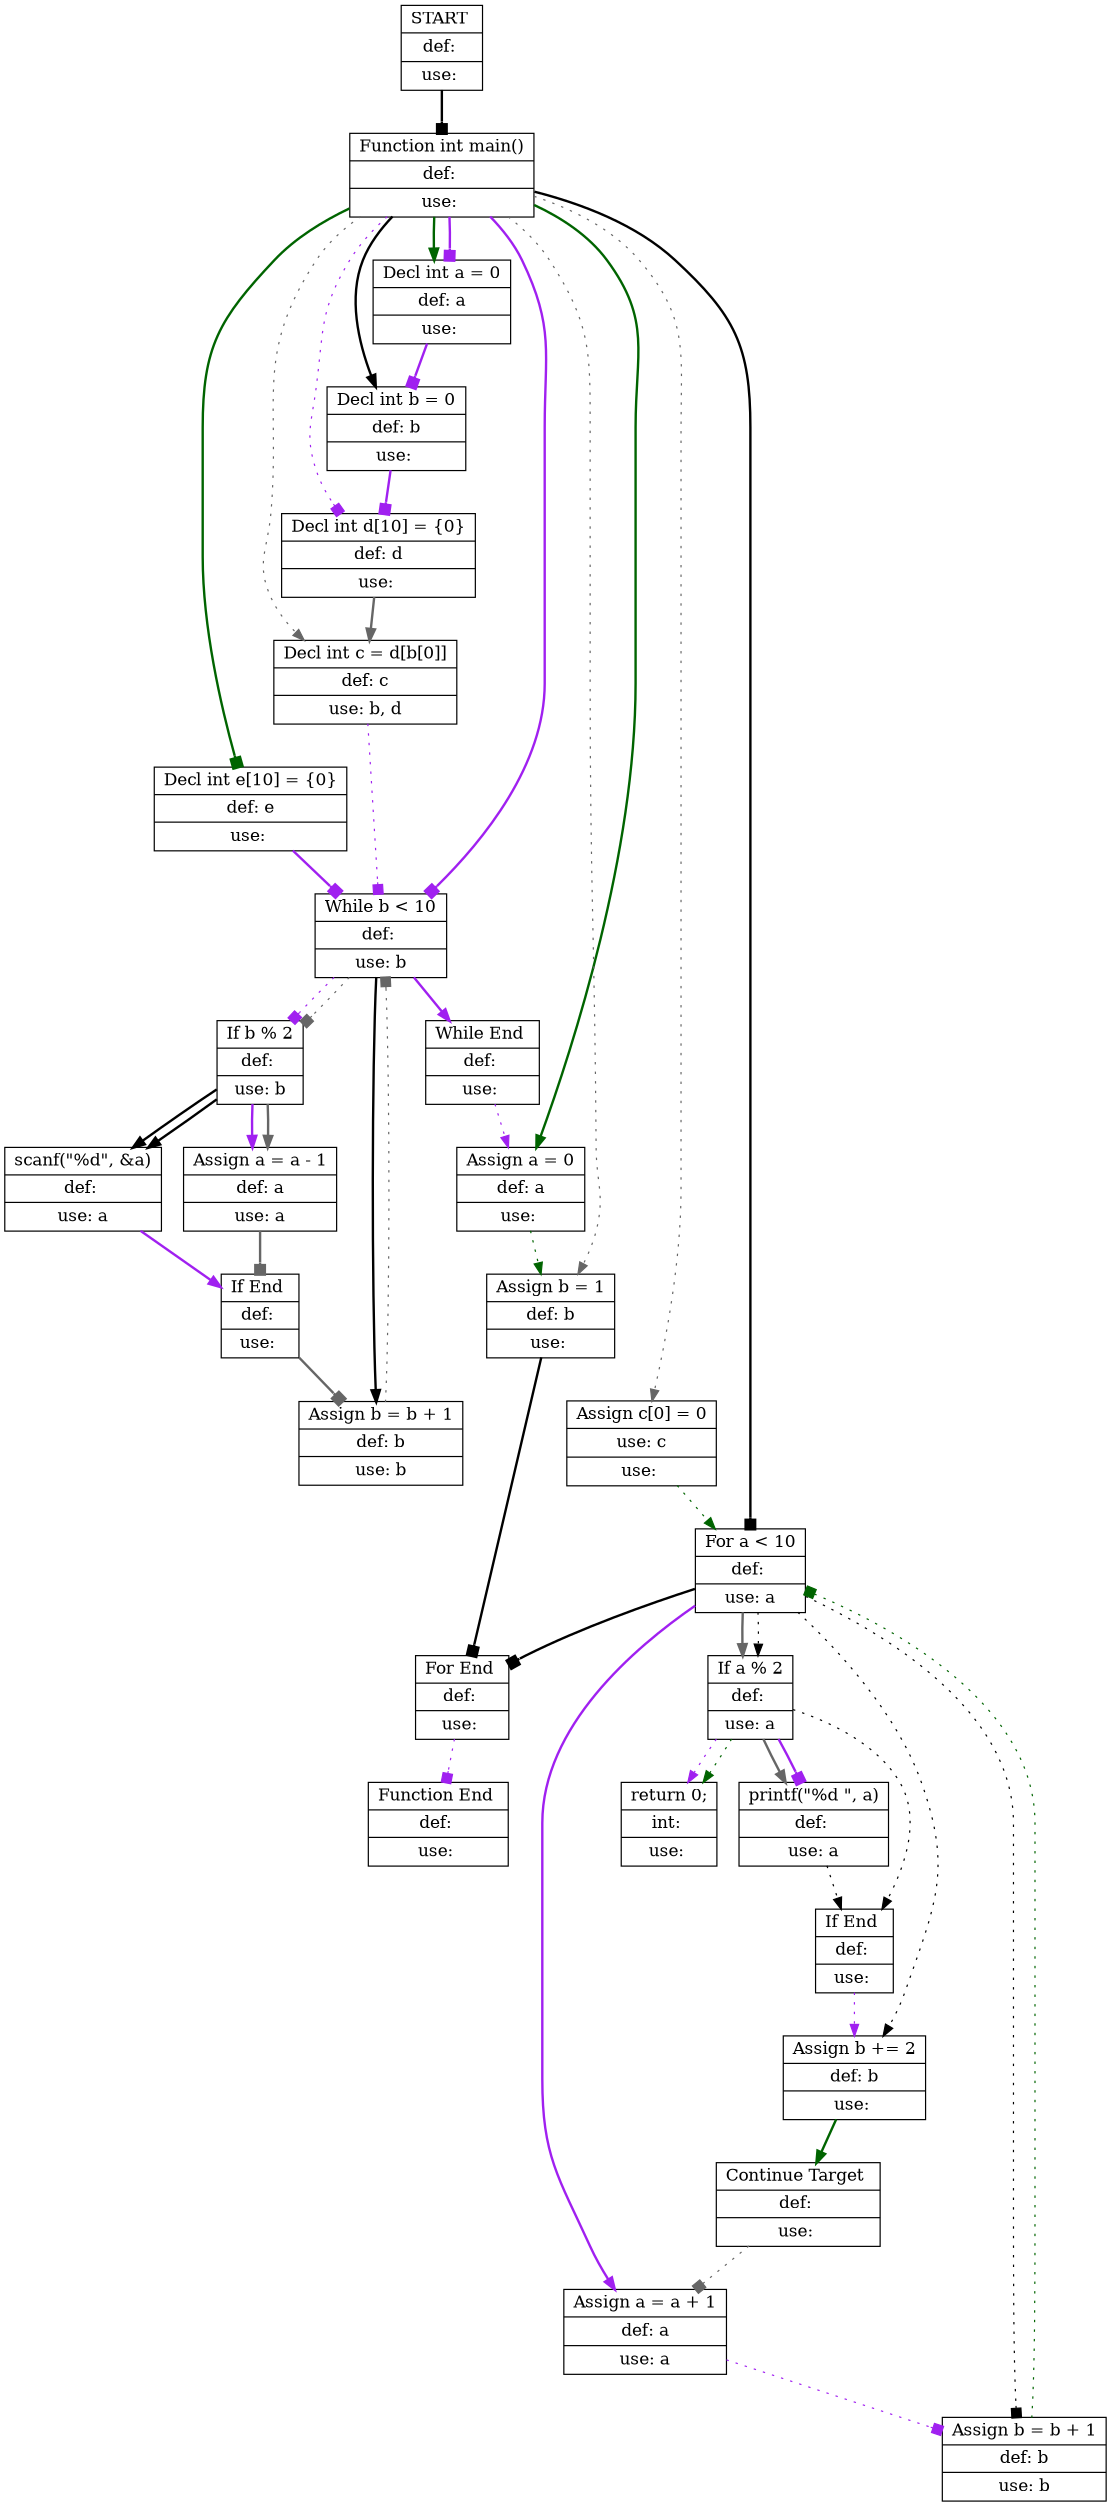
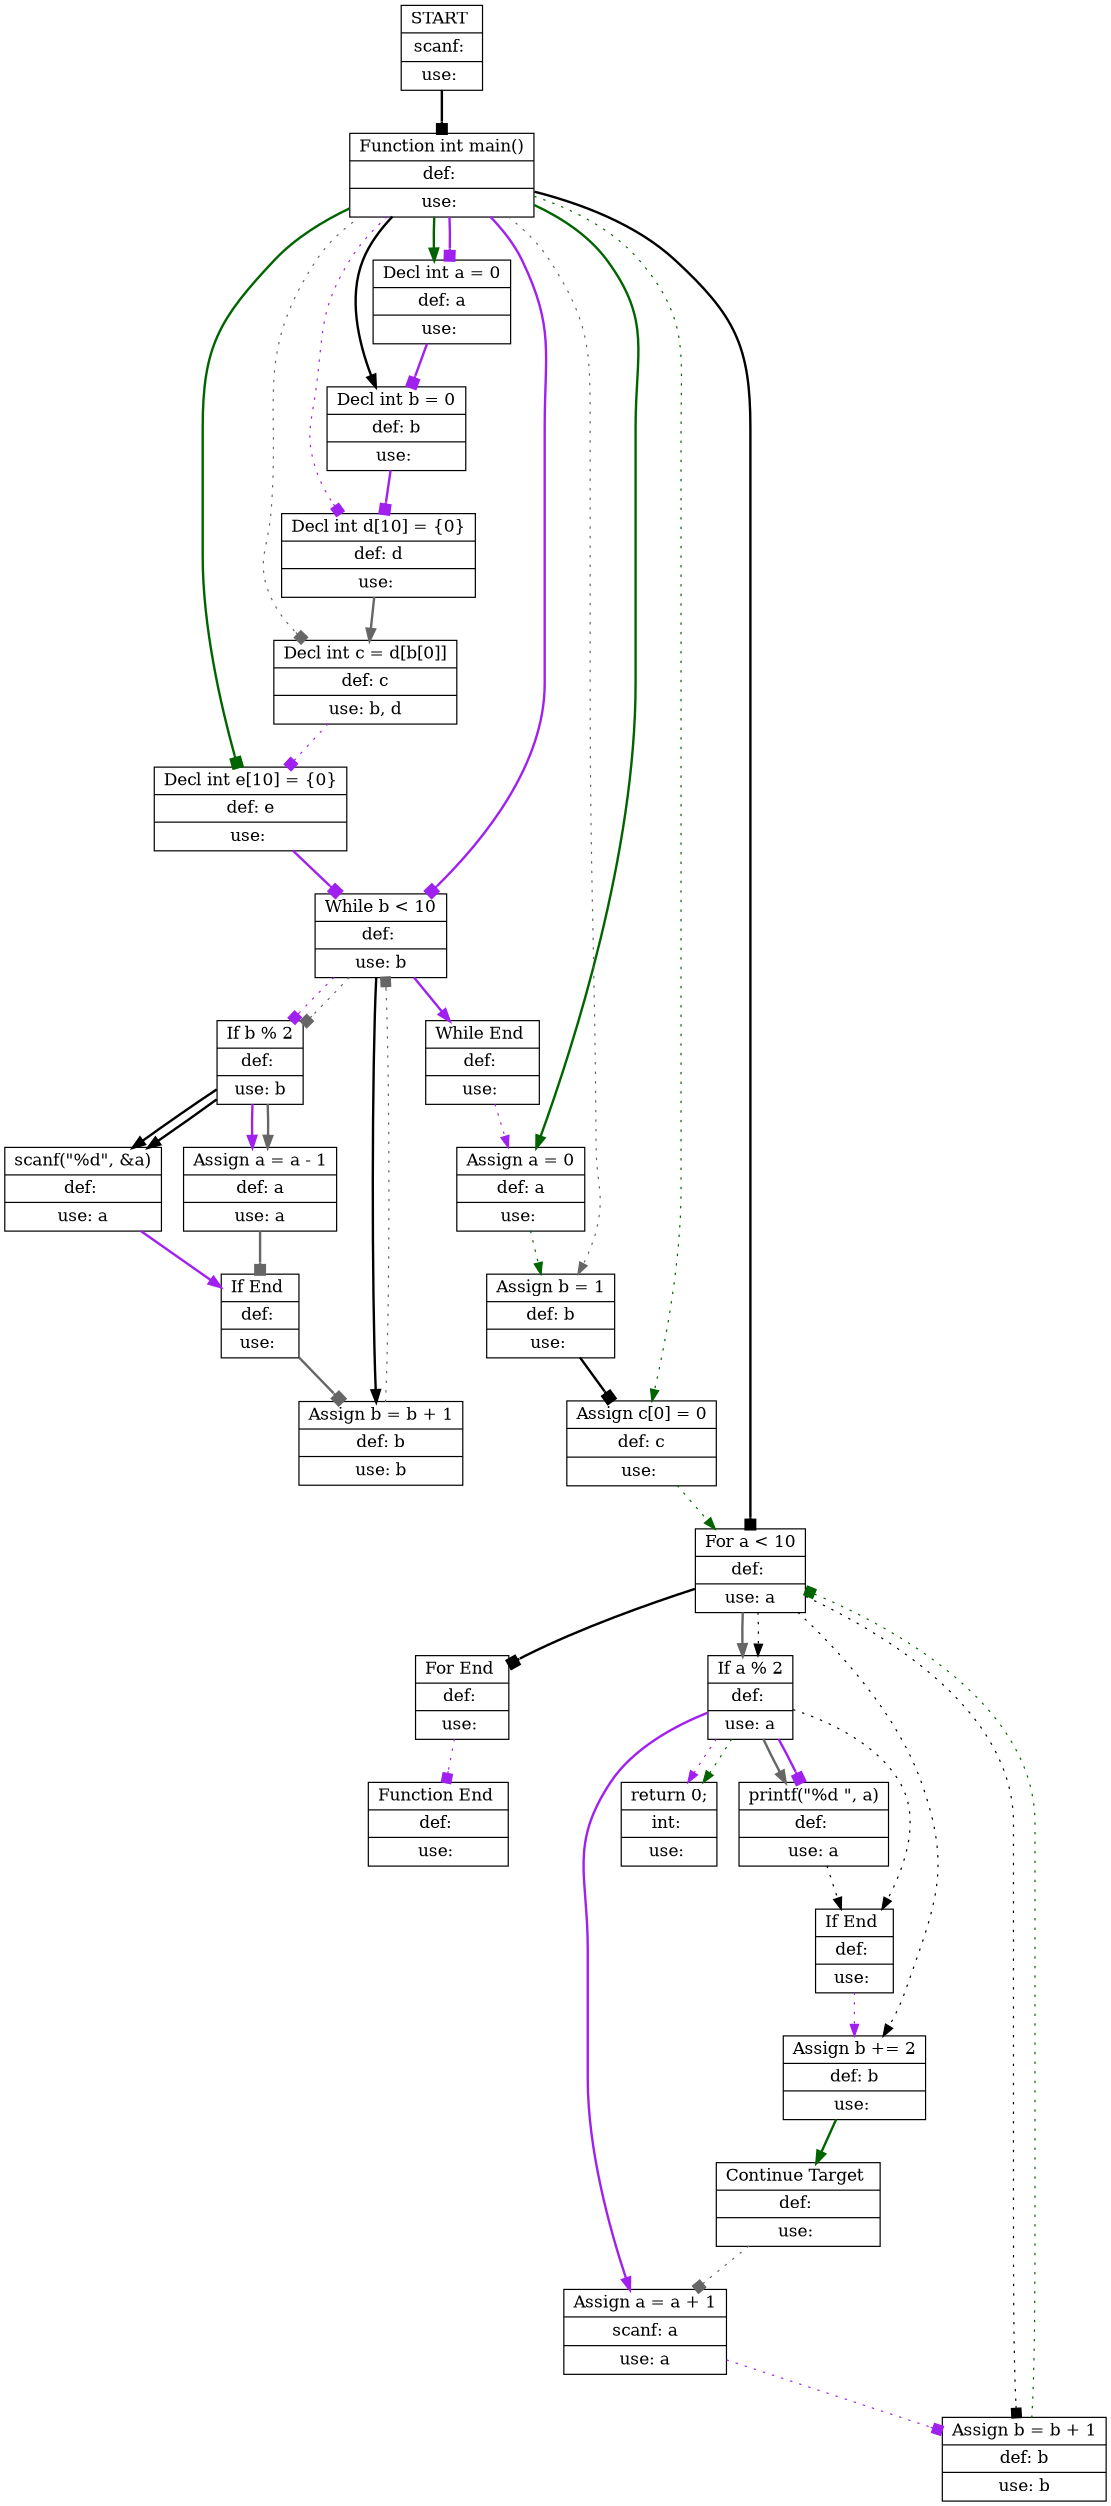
(442, 47) -> (442, 47)
(273, 415) -> (273, 415)
(681, 758) -> (681, 758)
(373, 803) -> (312, 741)
(642, 1442) -> (642, 1442)
(508, 1501) -> (592, 1374)
(542, 1920) -> (588, 1969)
(645, 2331) -> (645, 2331)
